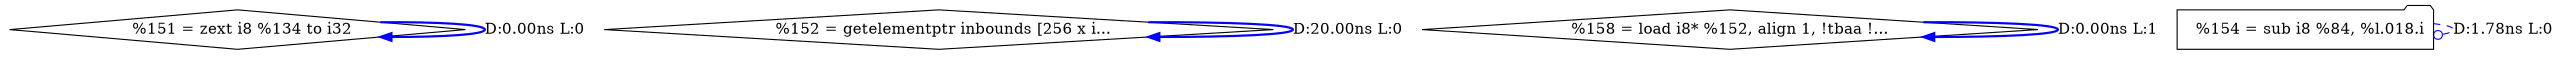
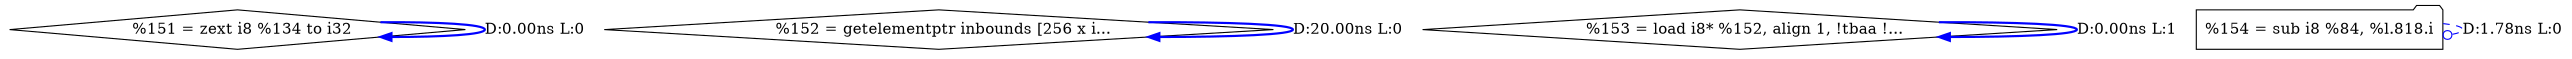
(1730, 30) -> (1740, 30)
(2305, 30) -> (2320, 30)
